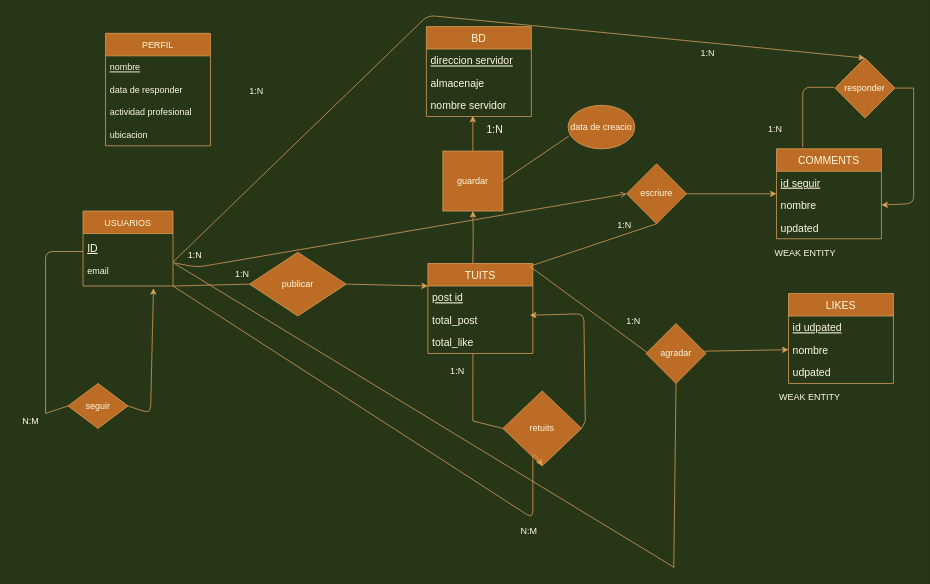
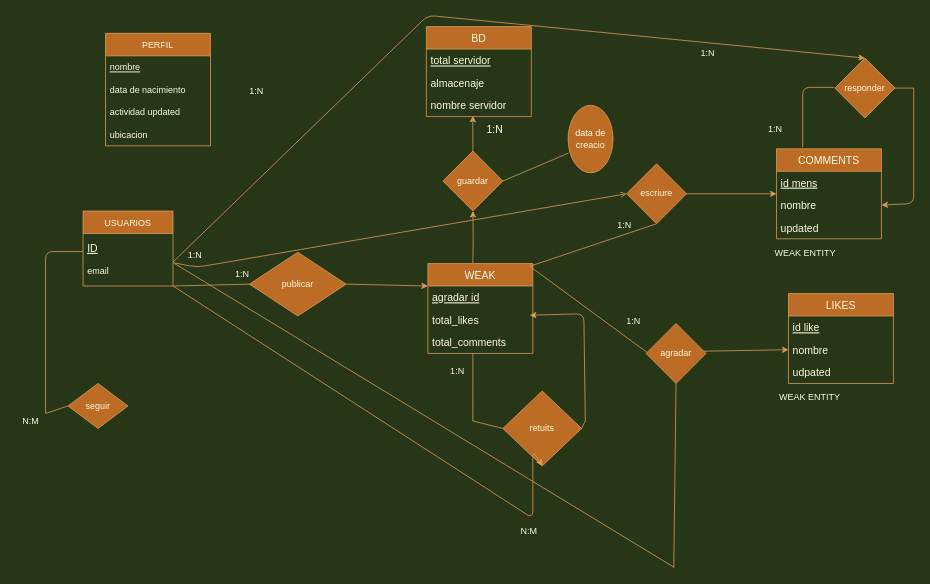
(478, 61) -> (468, 61)
(150, 90) -> (150, 90)
(157, 113) -> (149, 113)
(602, 127) -> (591, 139)
(473, 181) -> (473, 181)
(803, 183) -> (799, 183)
(480, 276) -> (480, 276)
(450, 298) -> (459, 298)
(460, 321) -> (460, 321)
(819, 328) -> (808, 328)
(457, 343) -> (472, 343)
(145, 412) -> none
